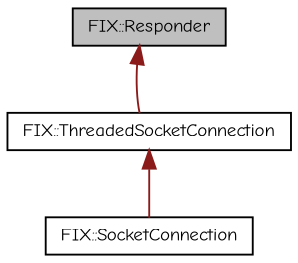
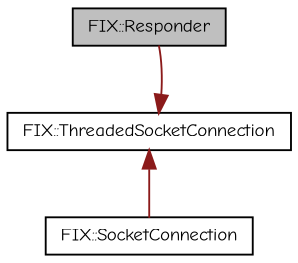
(137, 89) -> (162, 70)
